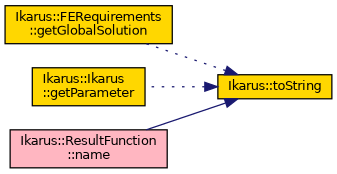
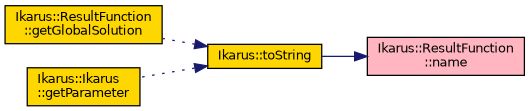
(89, 25) -> (84, 25)
(186, 116) -> (338, 56)
